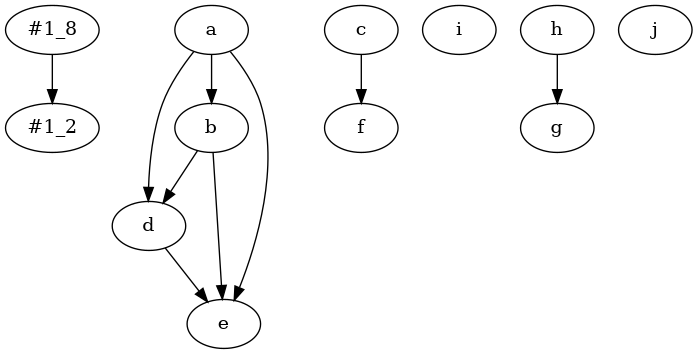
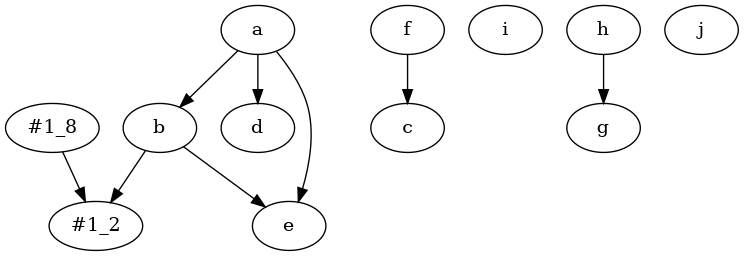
(361, 72) -> (408, 72)
(184, 171) -> (132, 171)
(182, 270) -> none
